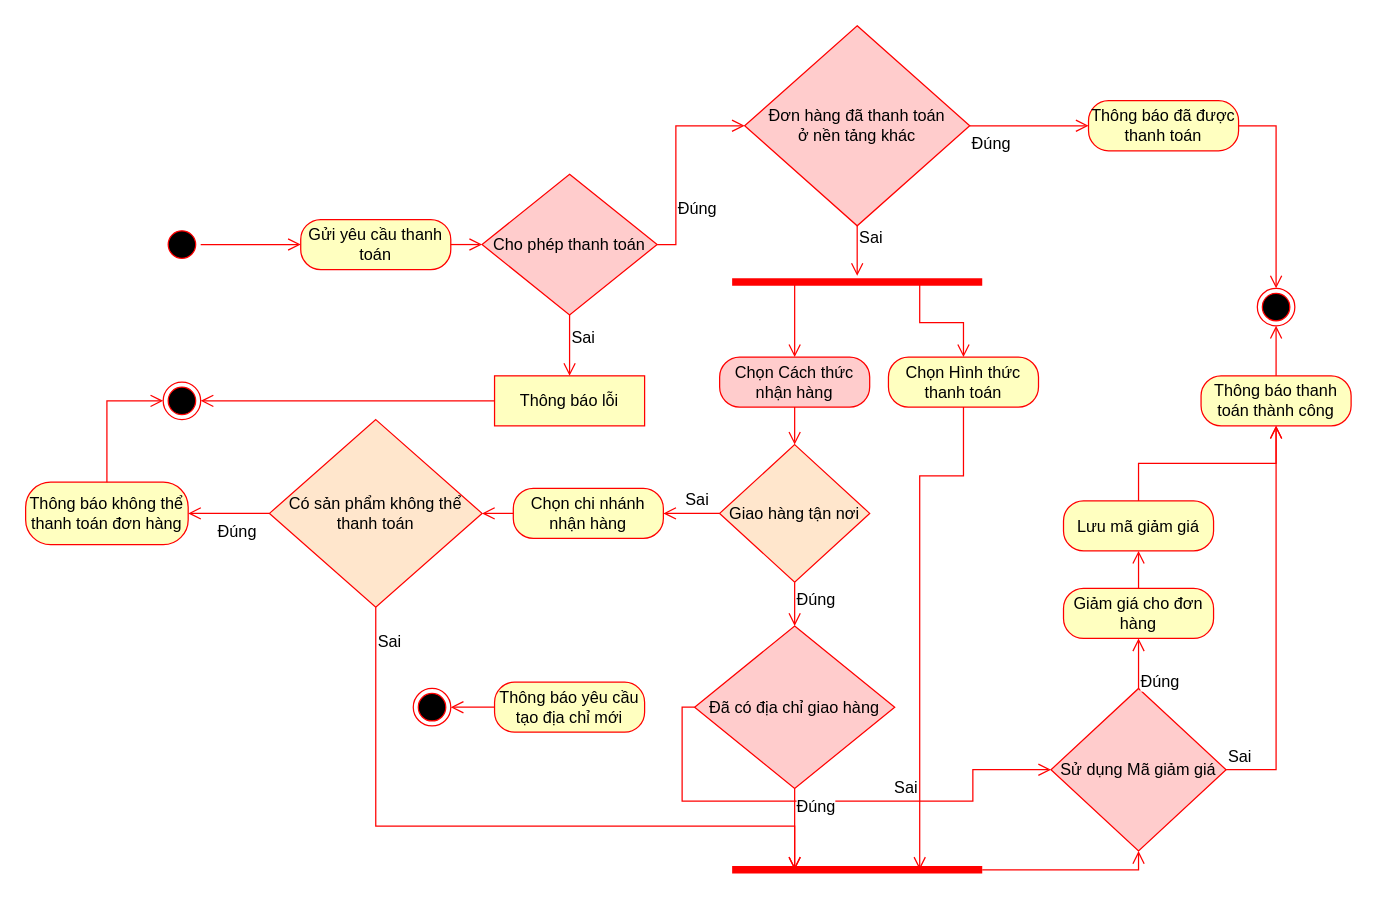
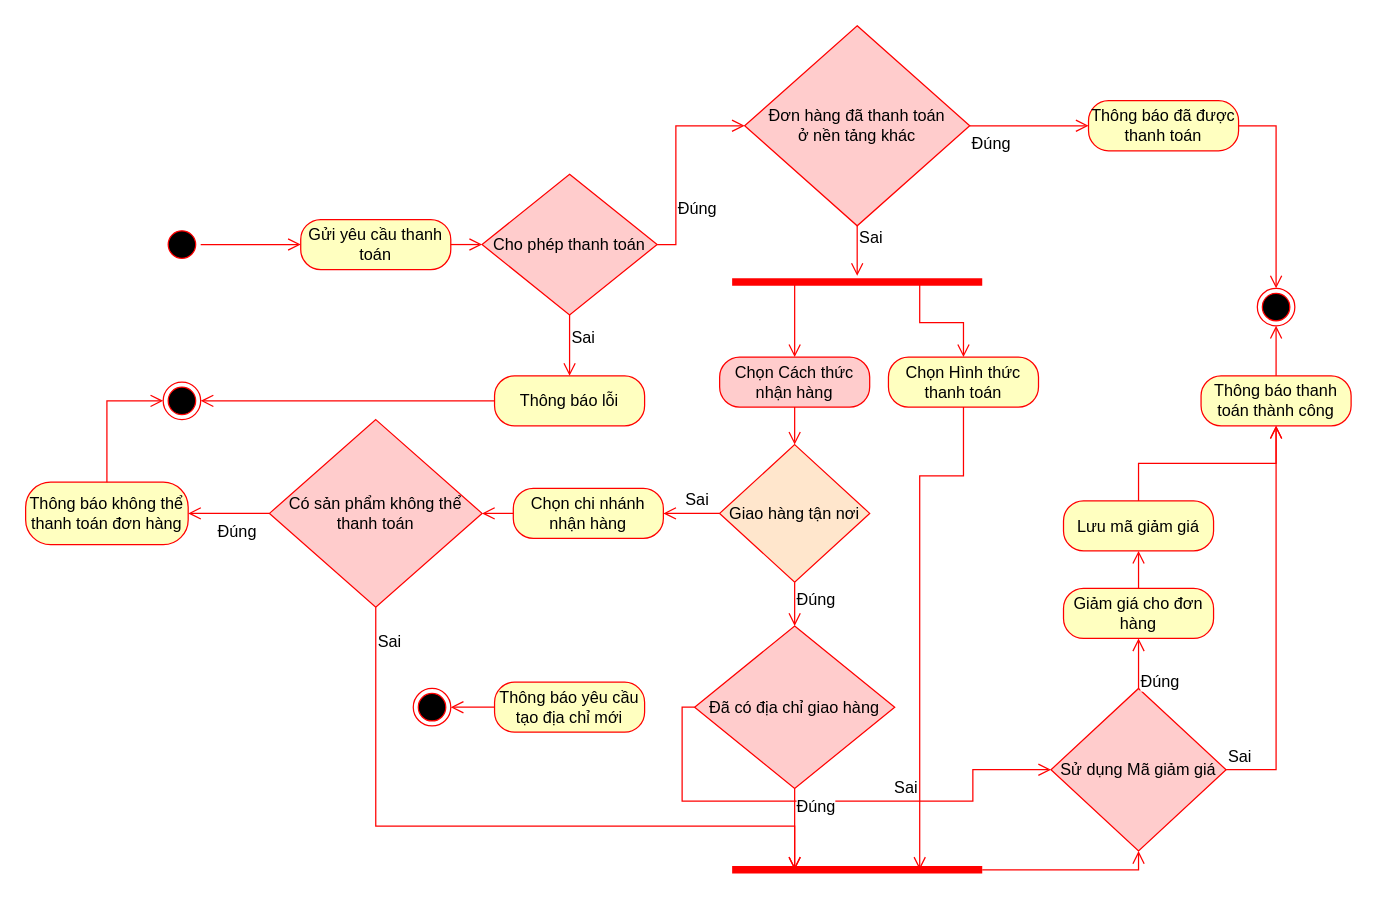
(569, 401) -> (569, 401)
(376, 513) -> (376, 513)
